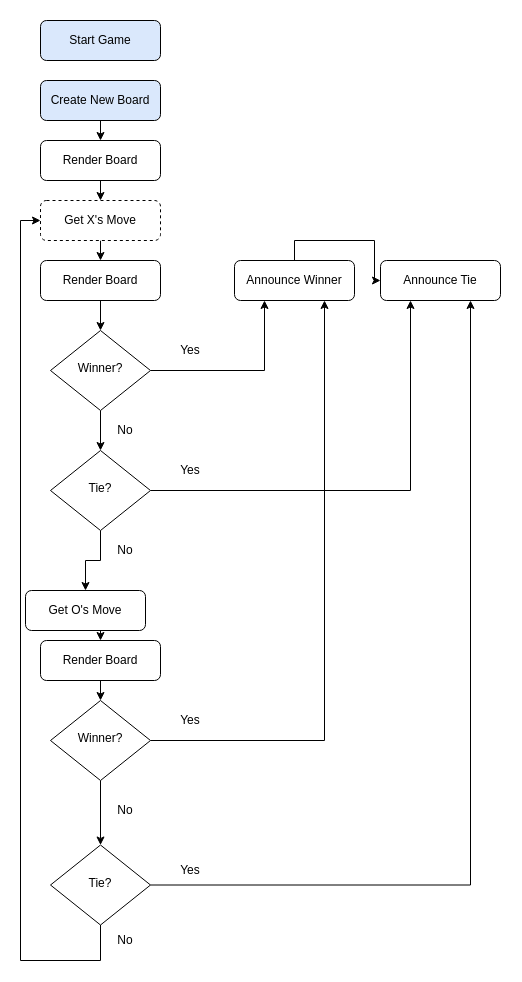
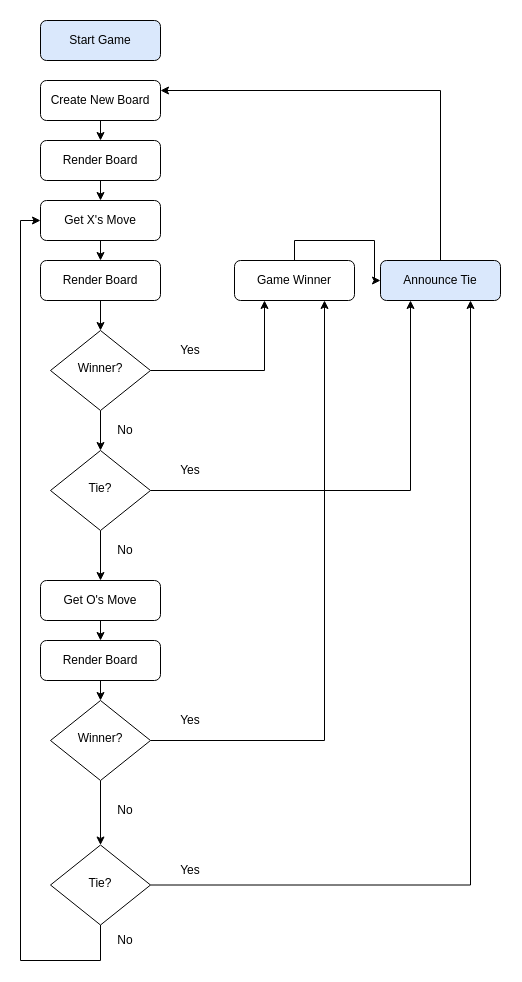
none -> (389, 91)
(101, 101) -> (101, 101)
(101, 221) -> (101, 221)
(295, 281) -> (295, 281)
(441, 281) -> (441, 281)
(86, 611) -> (101, 601)
